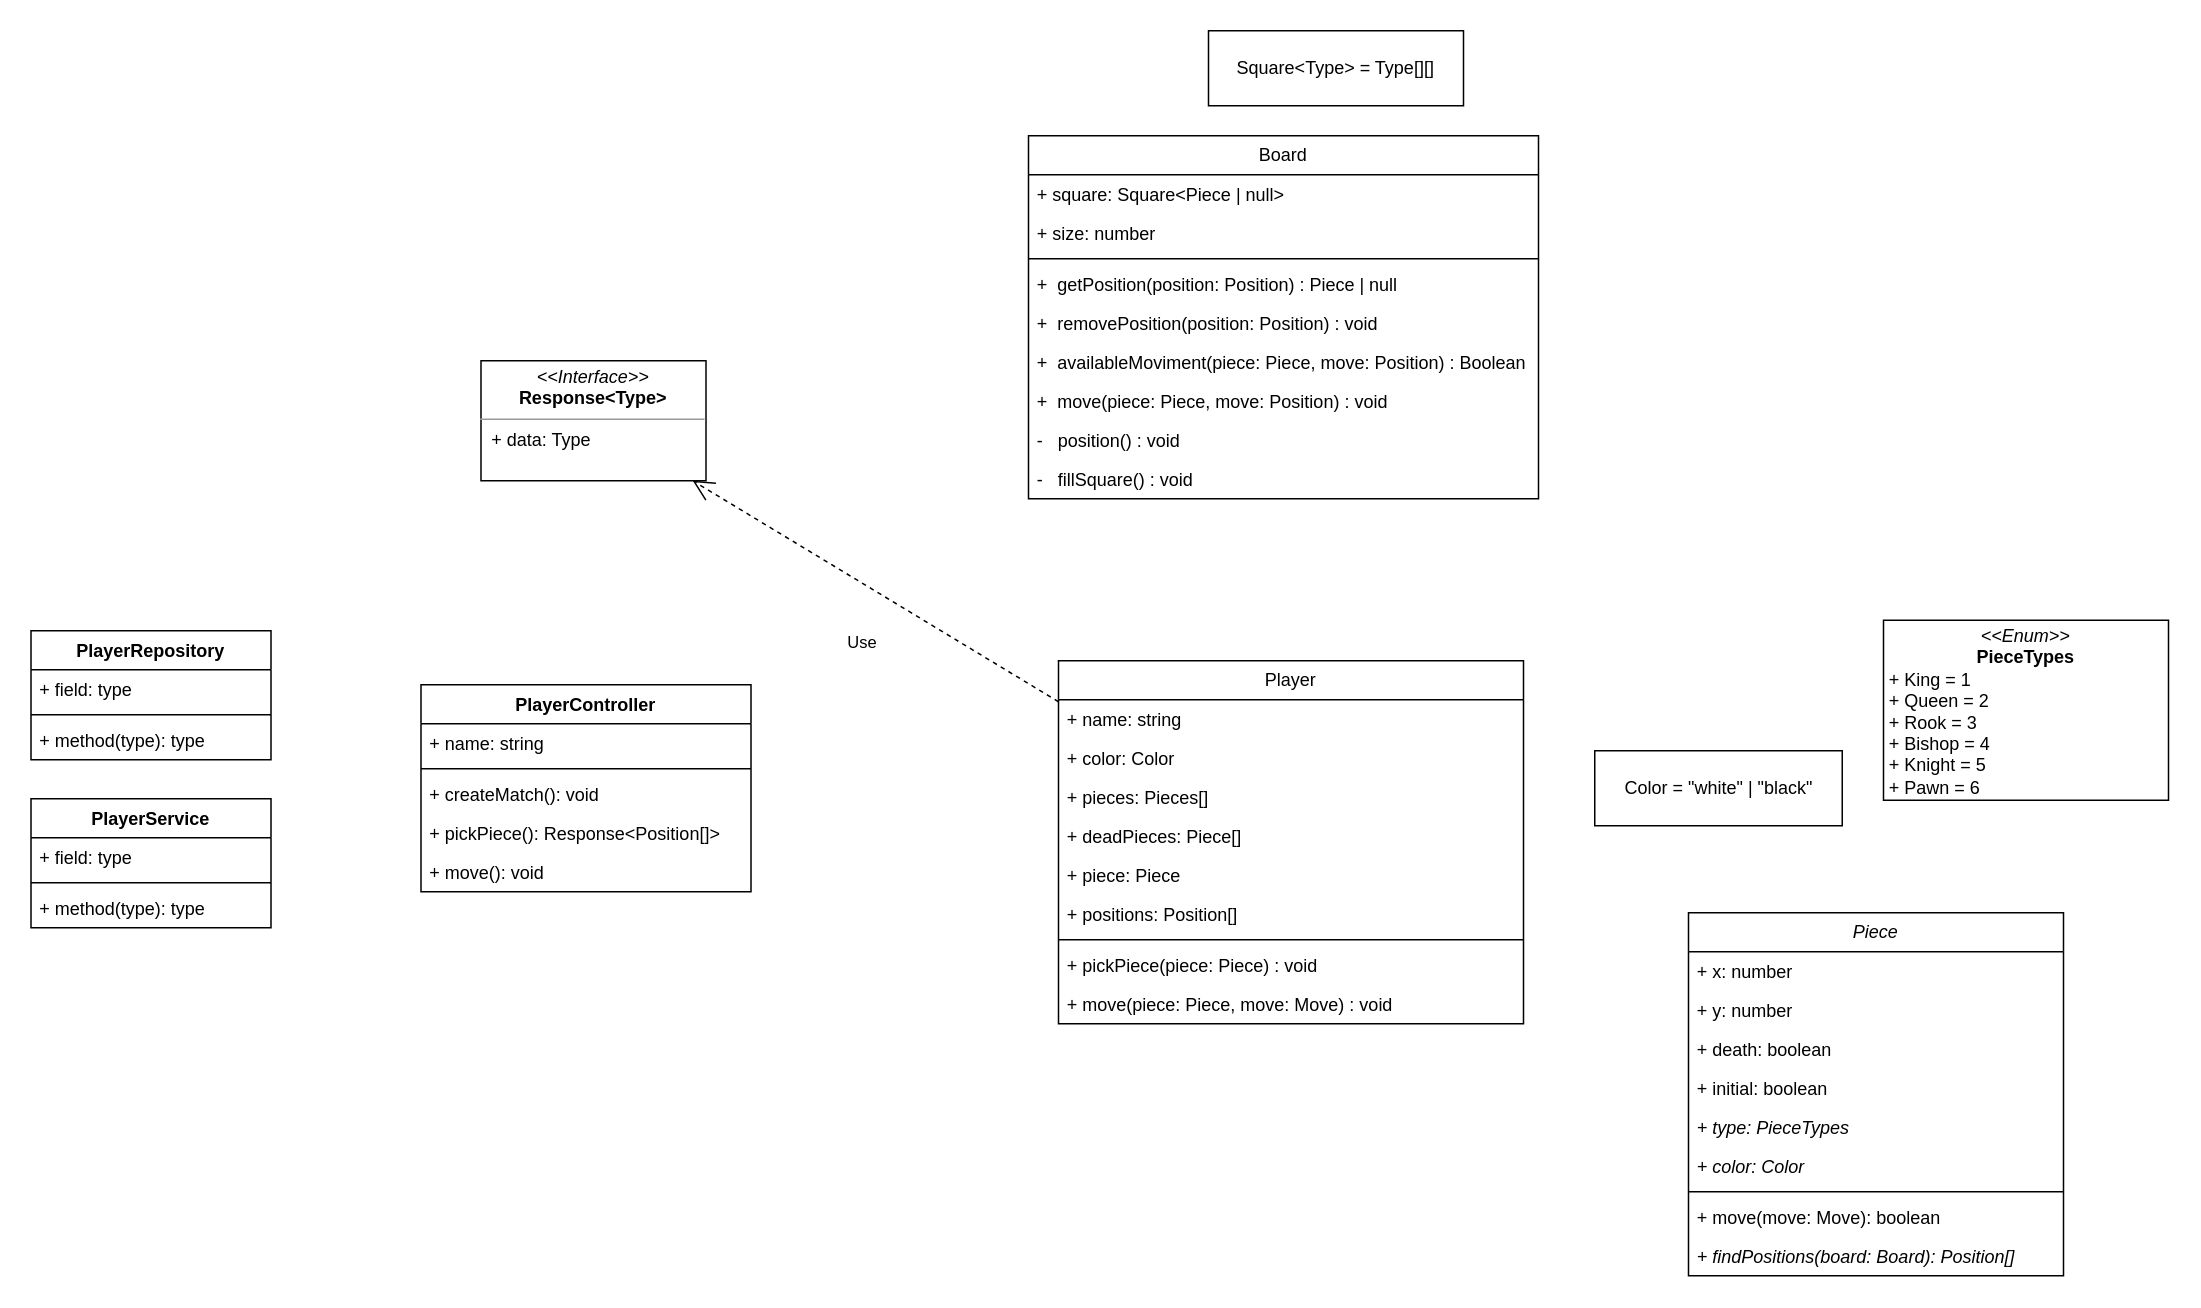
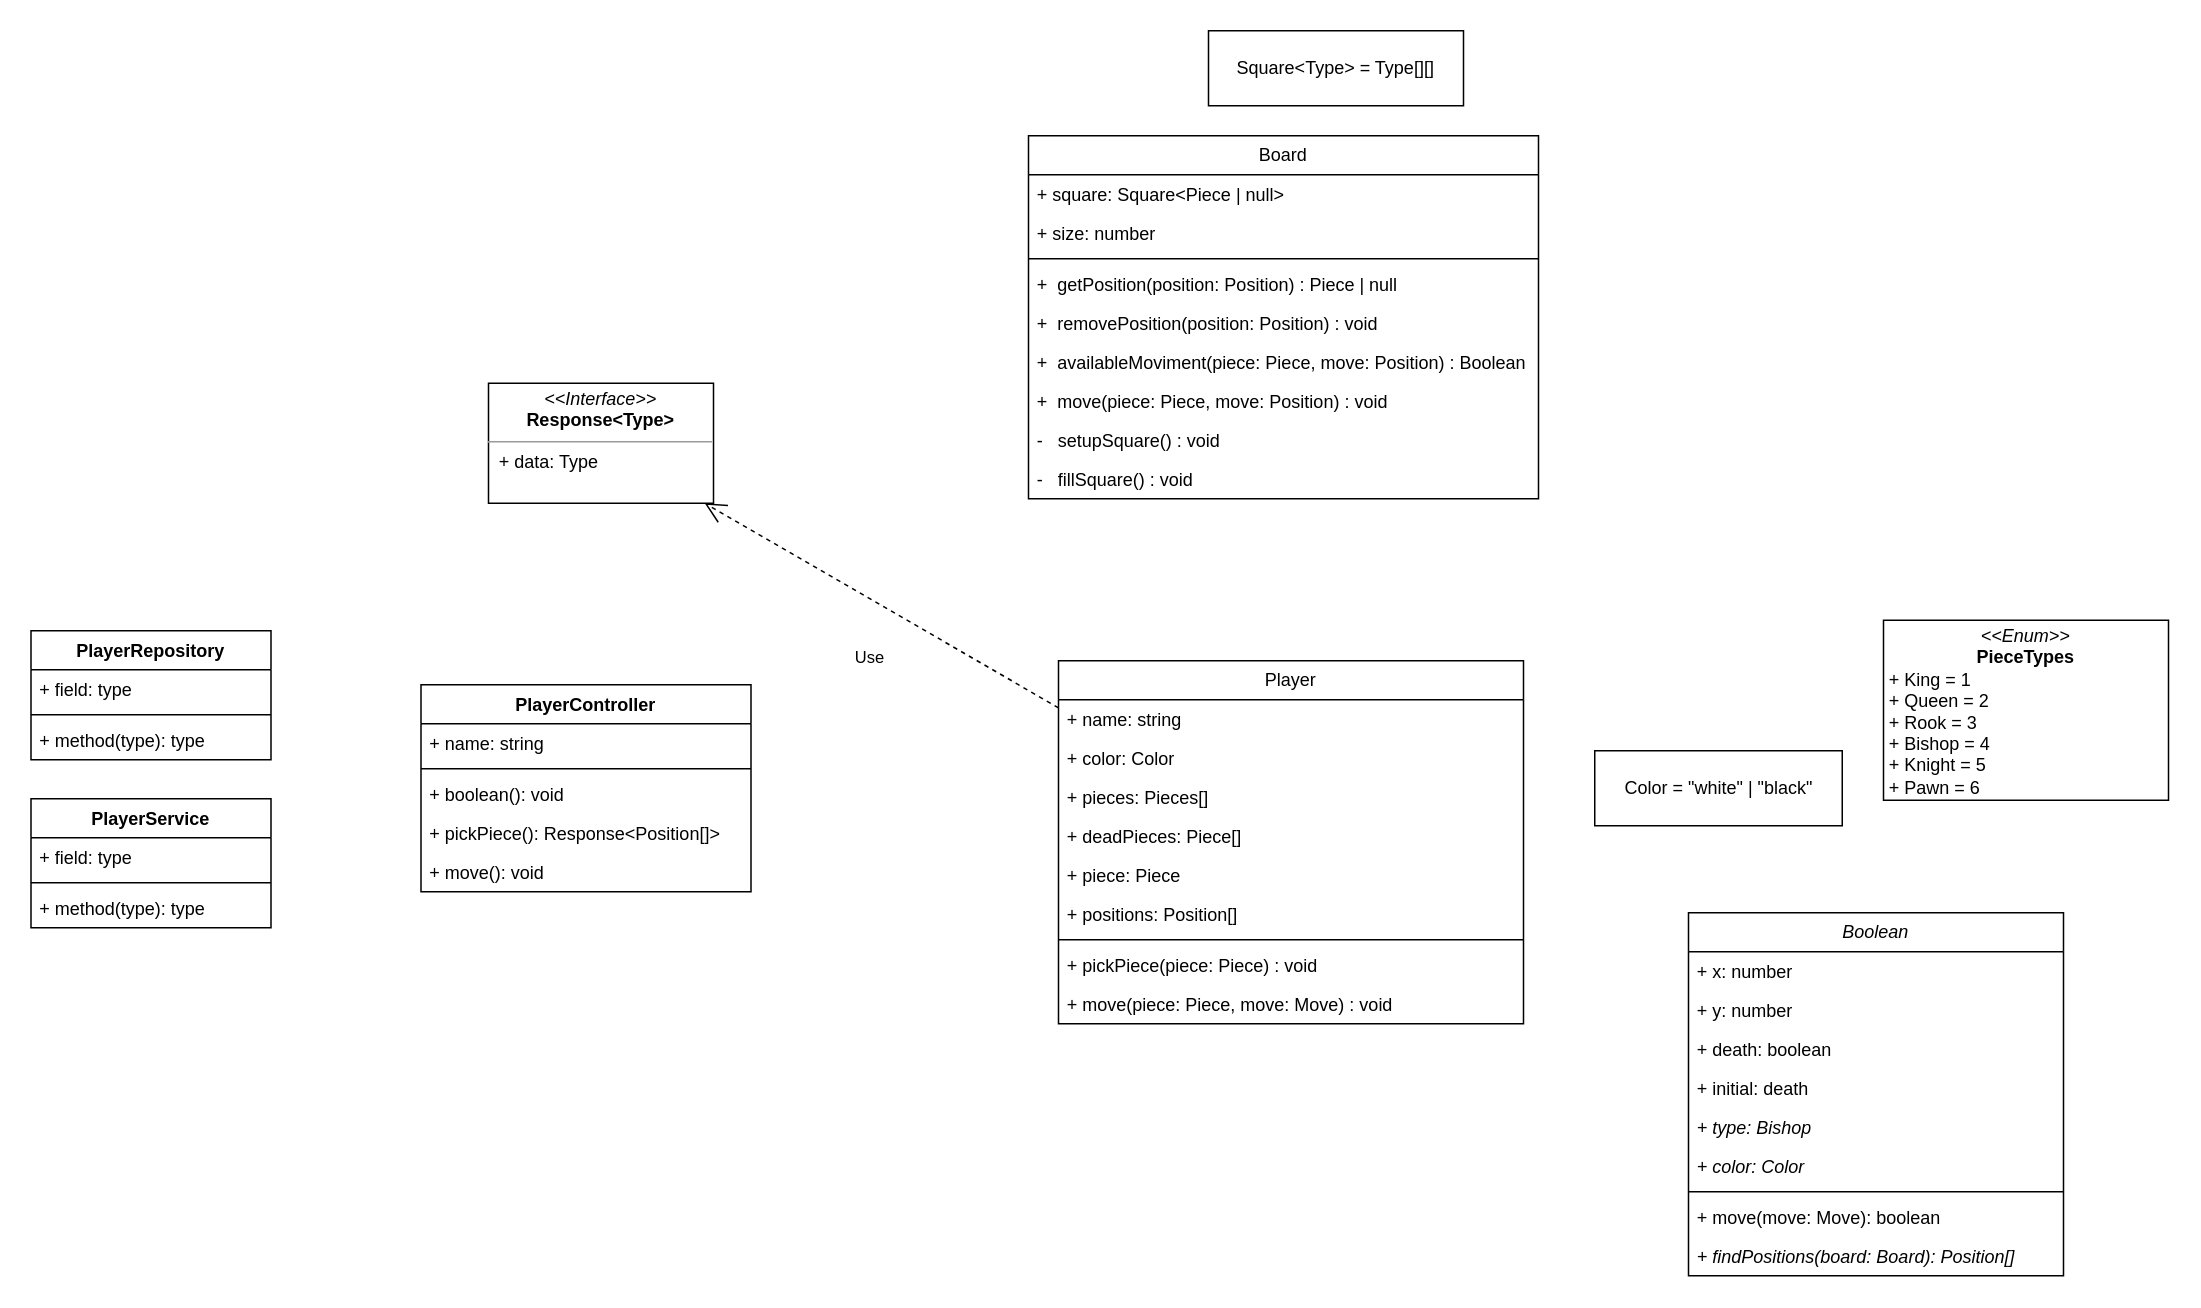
(593, 421) -> (601, 443)
(1127, 442) -> (1147, 442)
(526, 796) -> (504, 796)
(1876, 932) -> (1876, 932)
(1769, 1090) -> (1762, 1090)
(1779, 1129) -> (1758, 1129)
